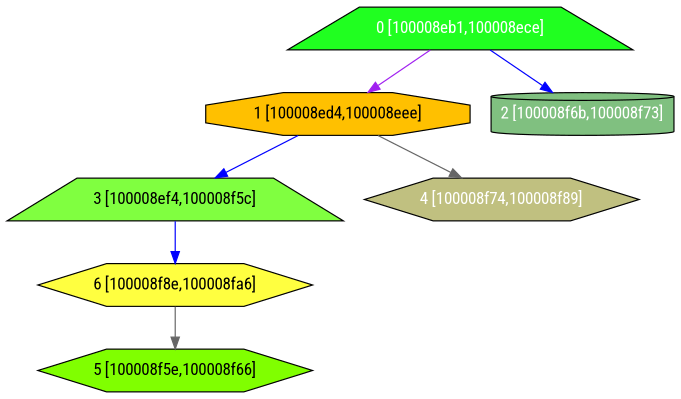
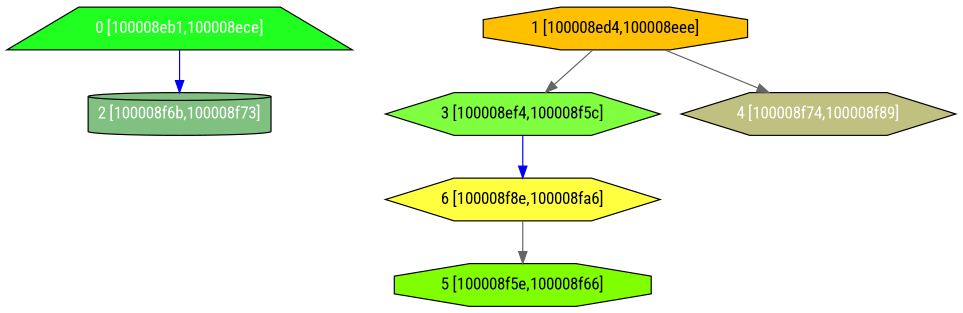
(404, 68) -> none
(262, 154) -> (574, 67)
(175, 200) -> (523, 114)
(175, 370) -> (523, 285)
